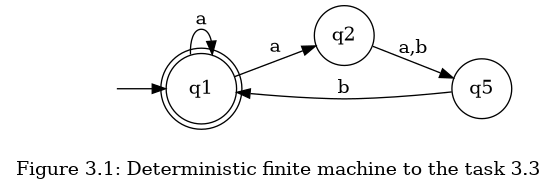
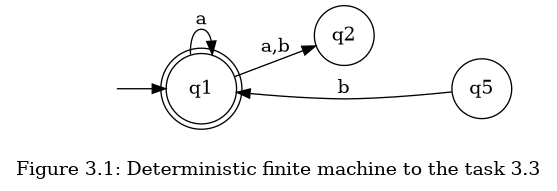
(275, 47) -> (275, 47)
(407, 60) -> none
